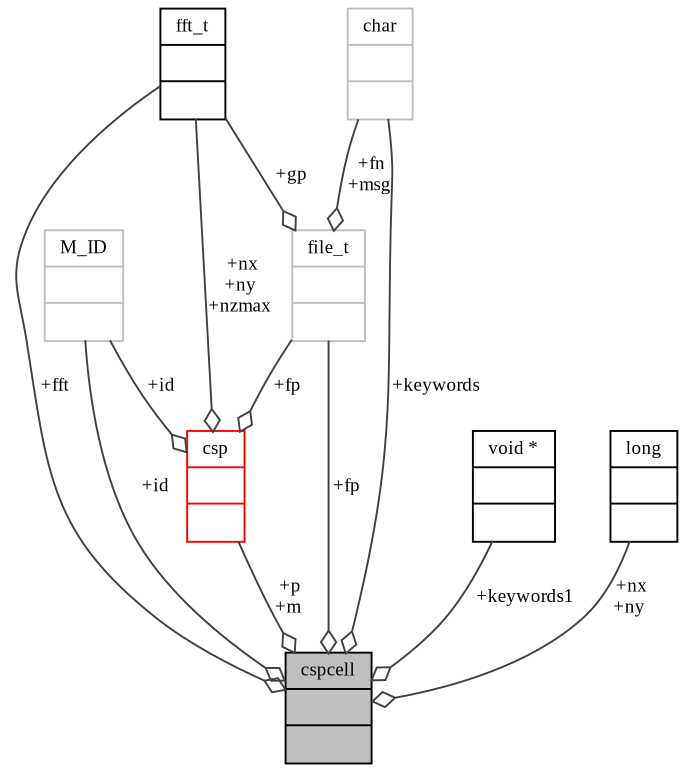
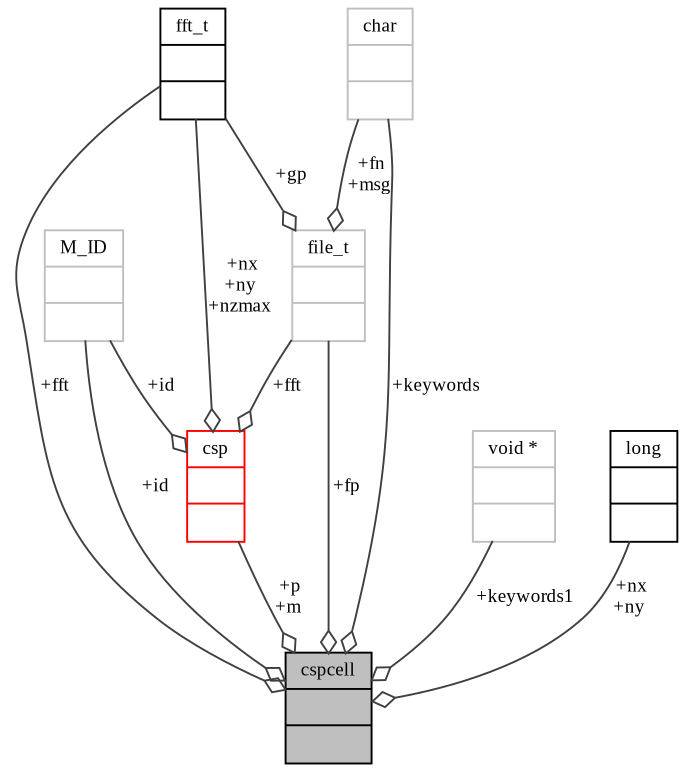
(286, 386) -> (286, 386)
(514, 486) -> (514, 486)
